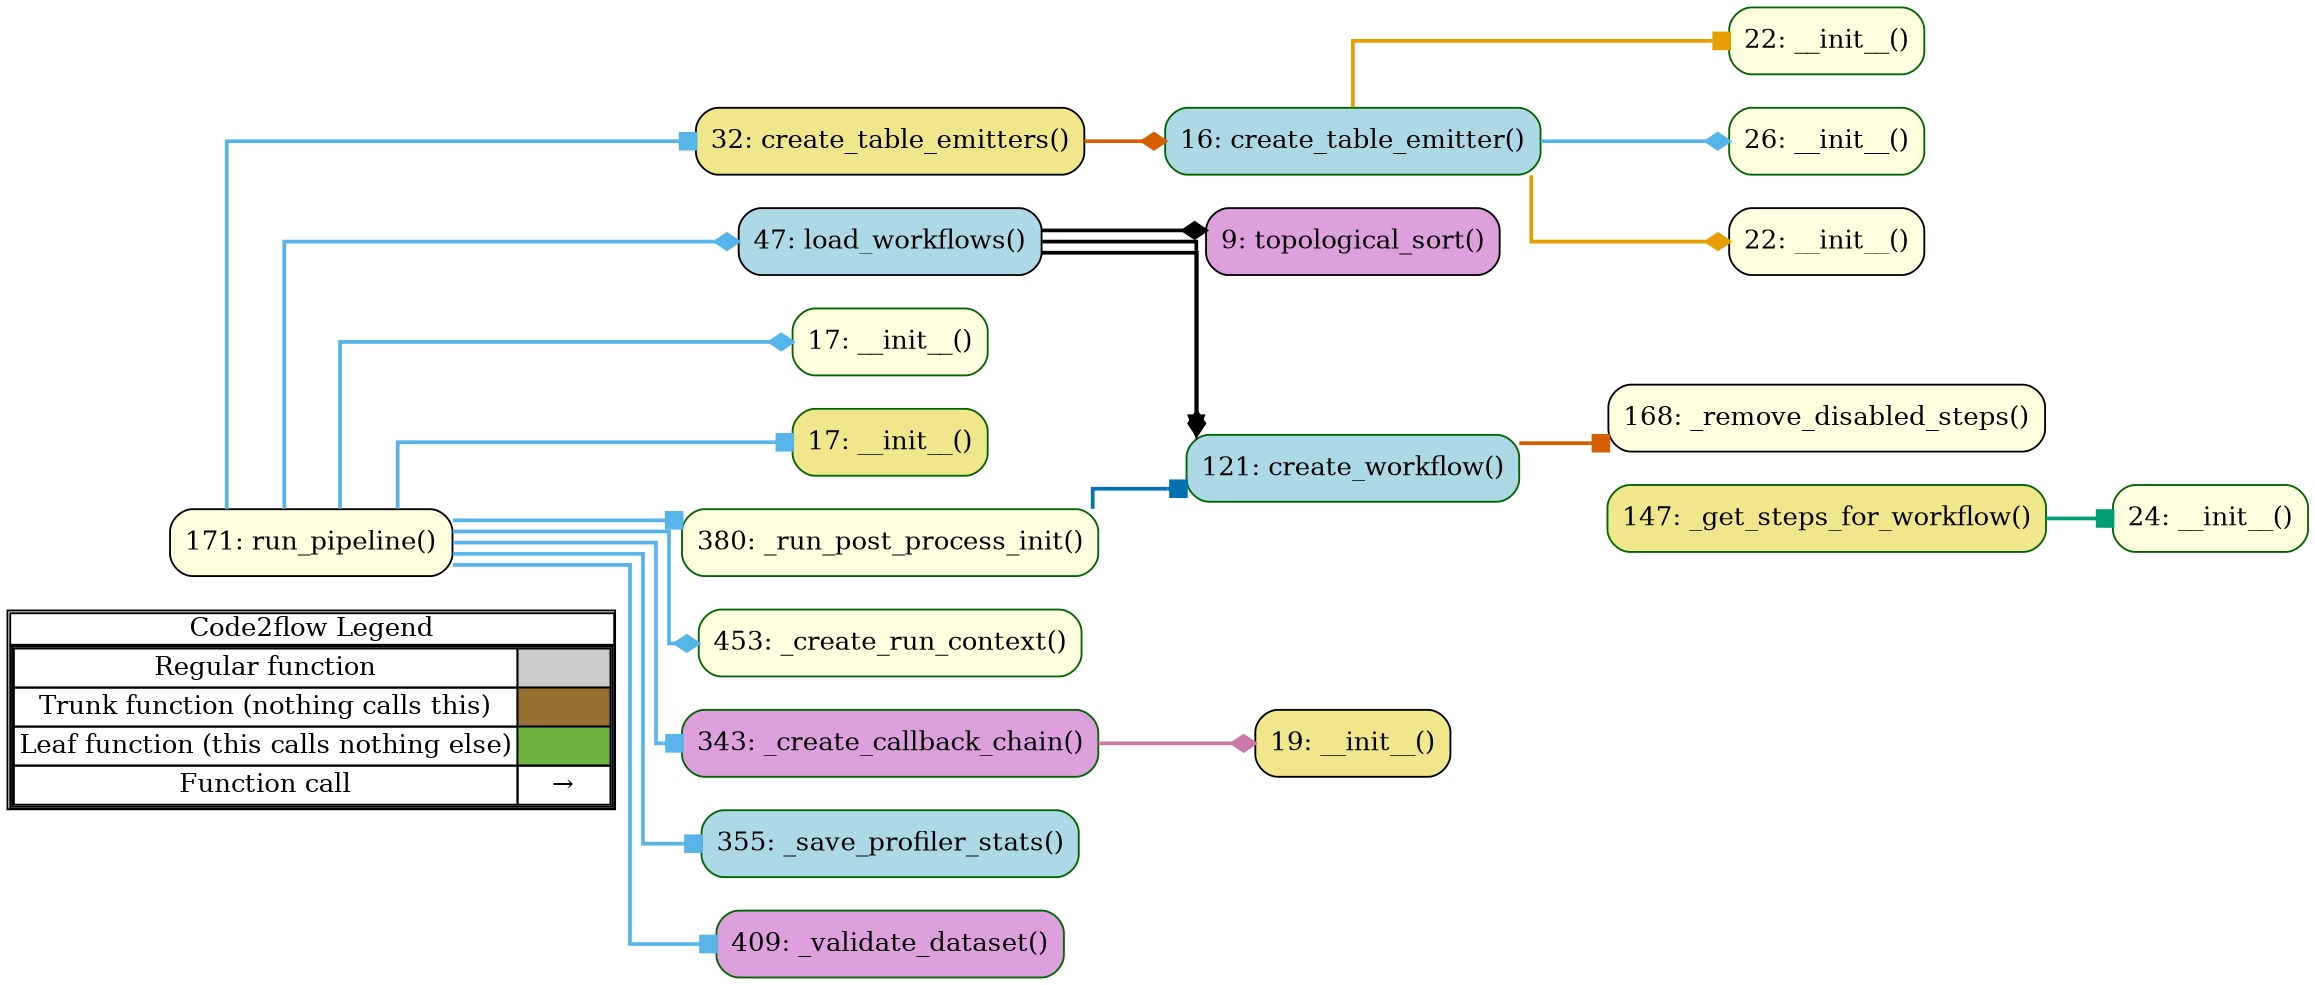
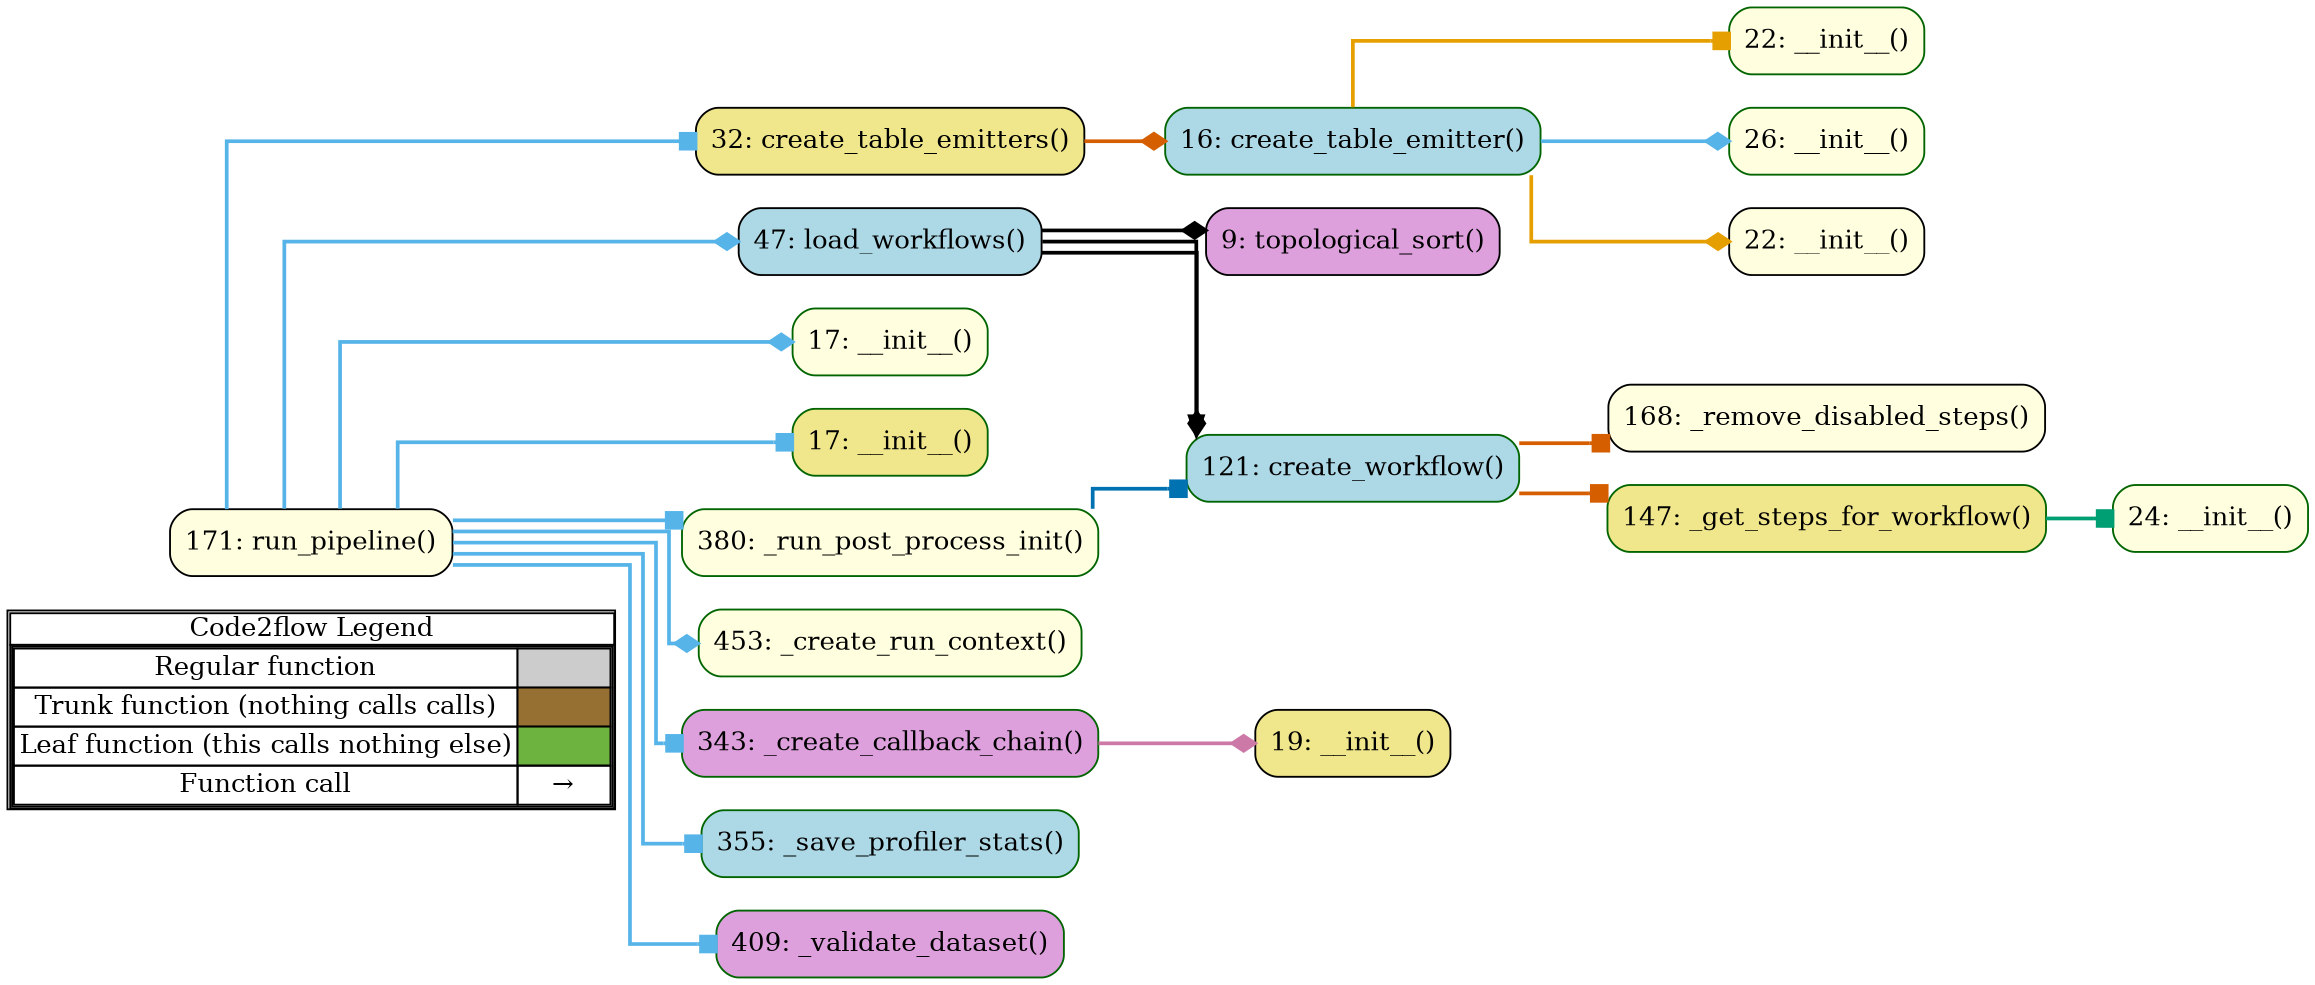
none -> (1554, 493)
(266, 706) -> (266, 706)
